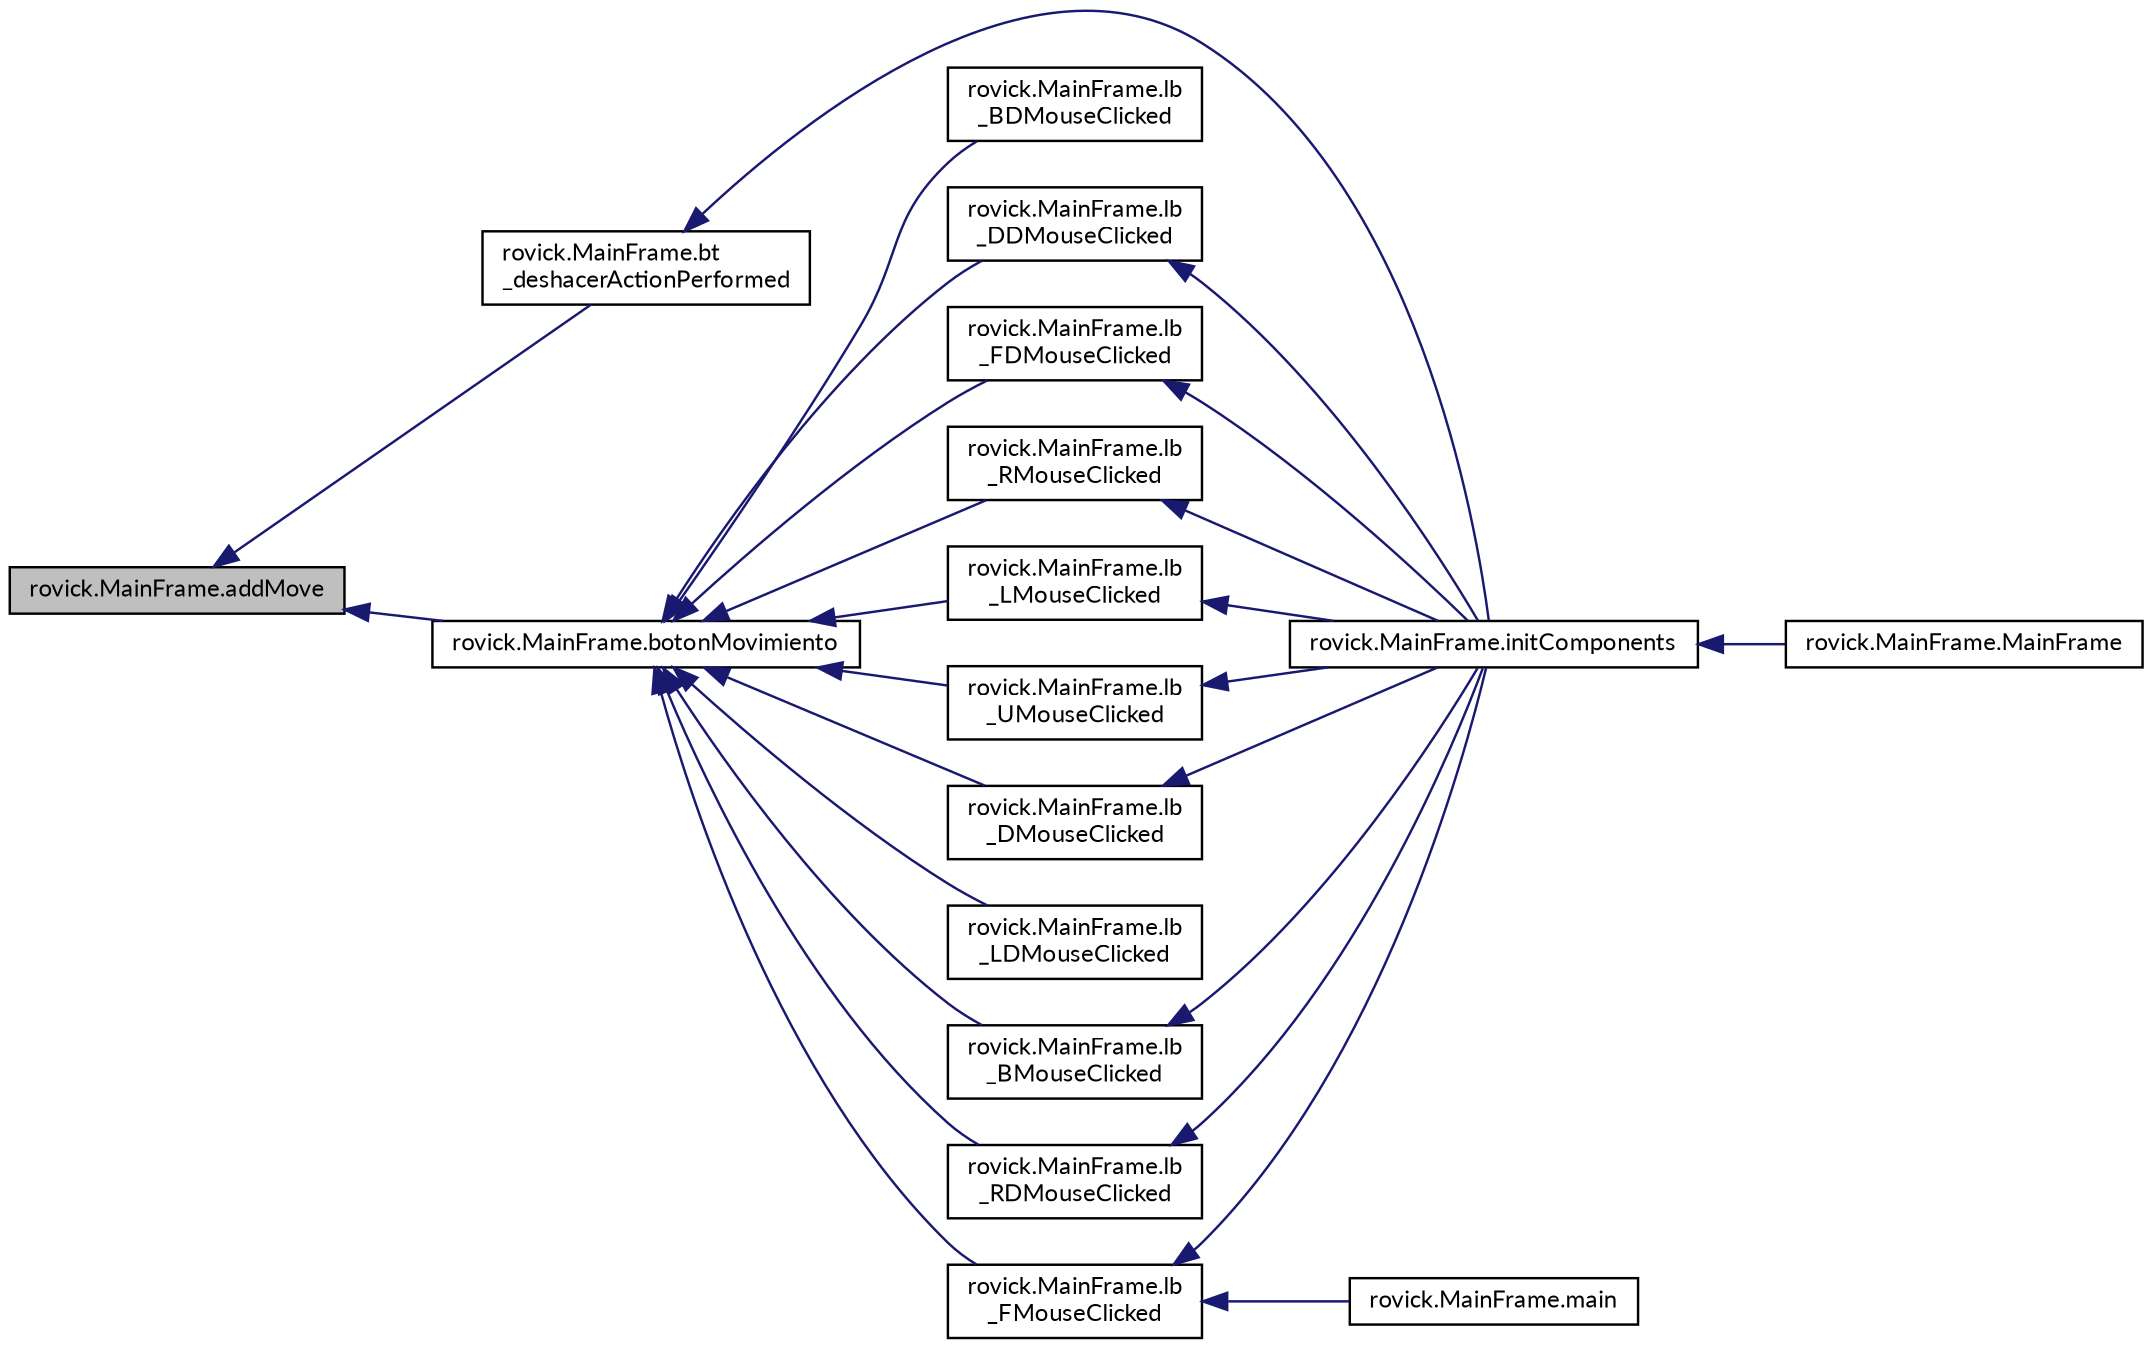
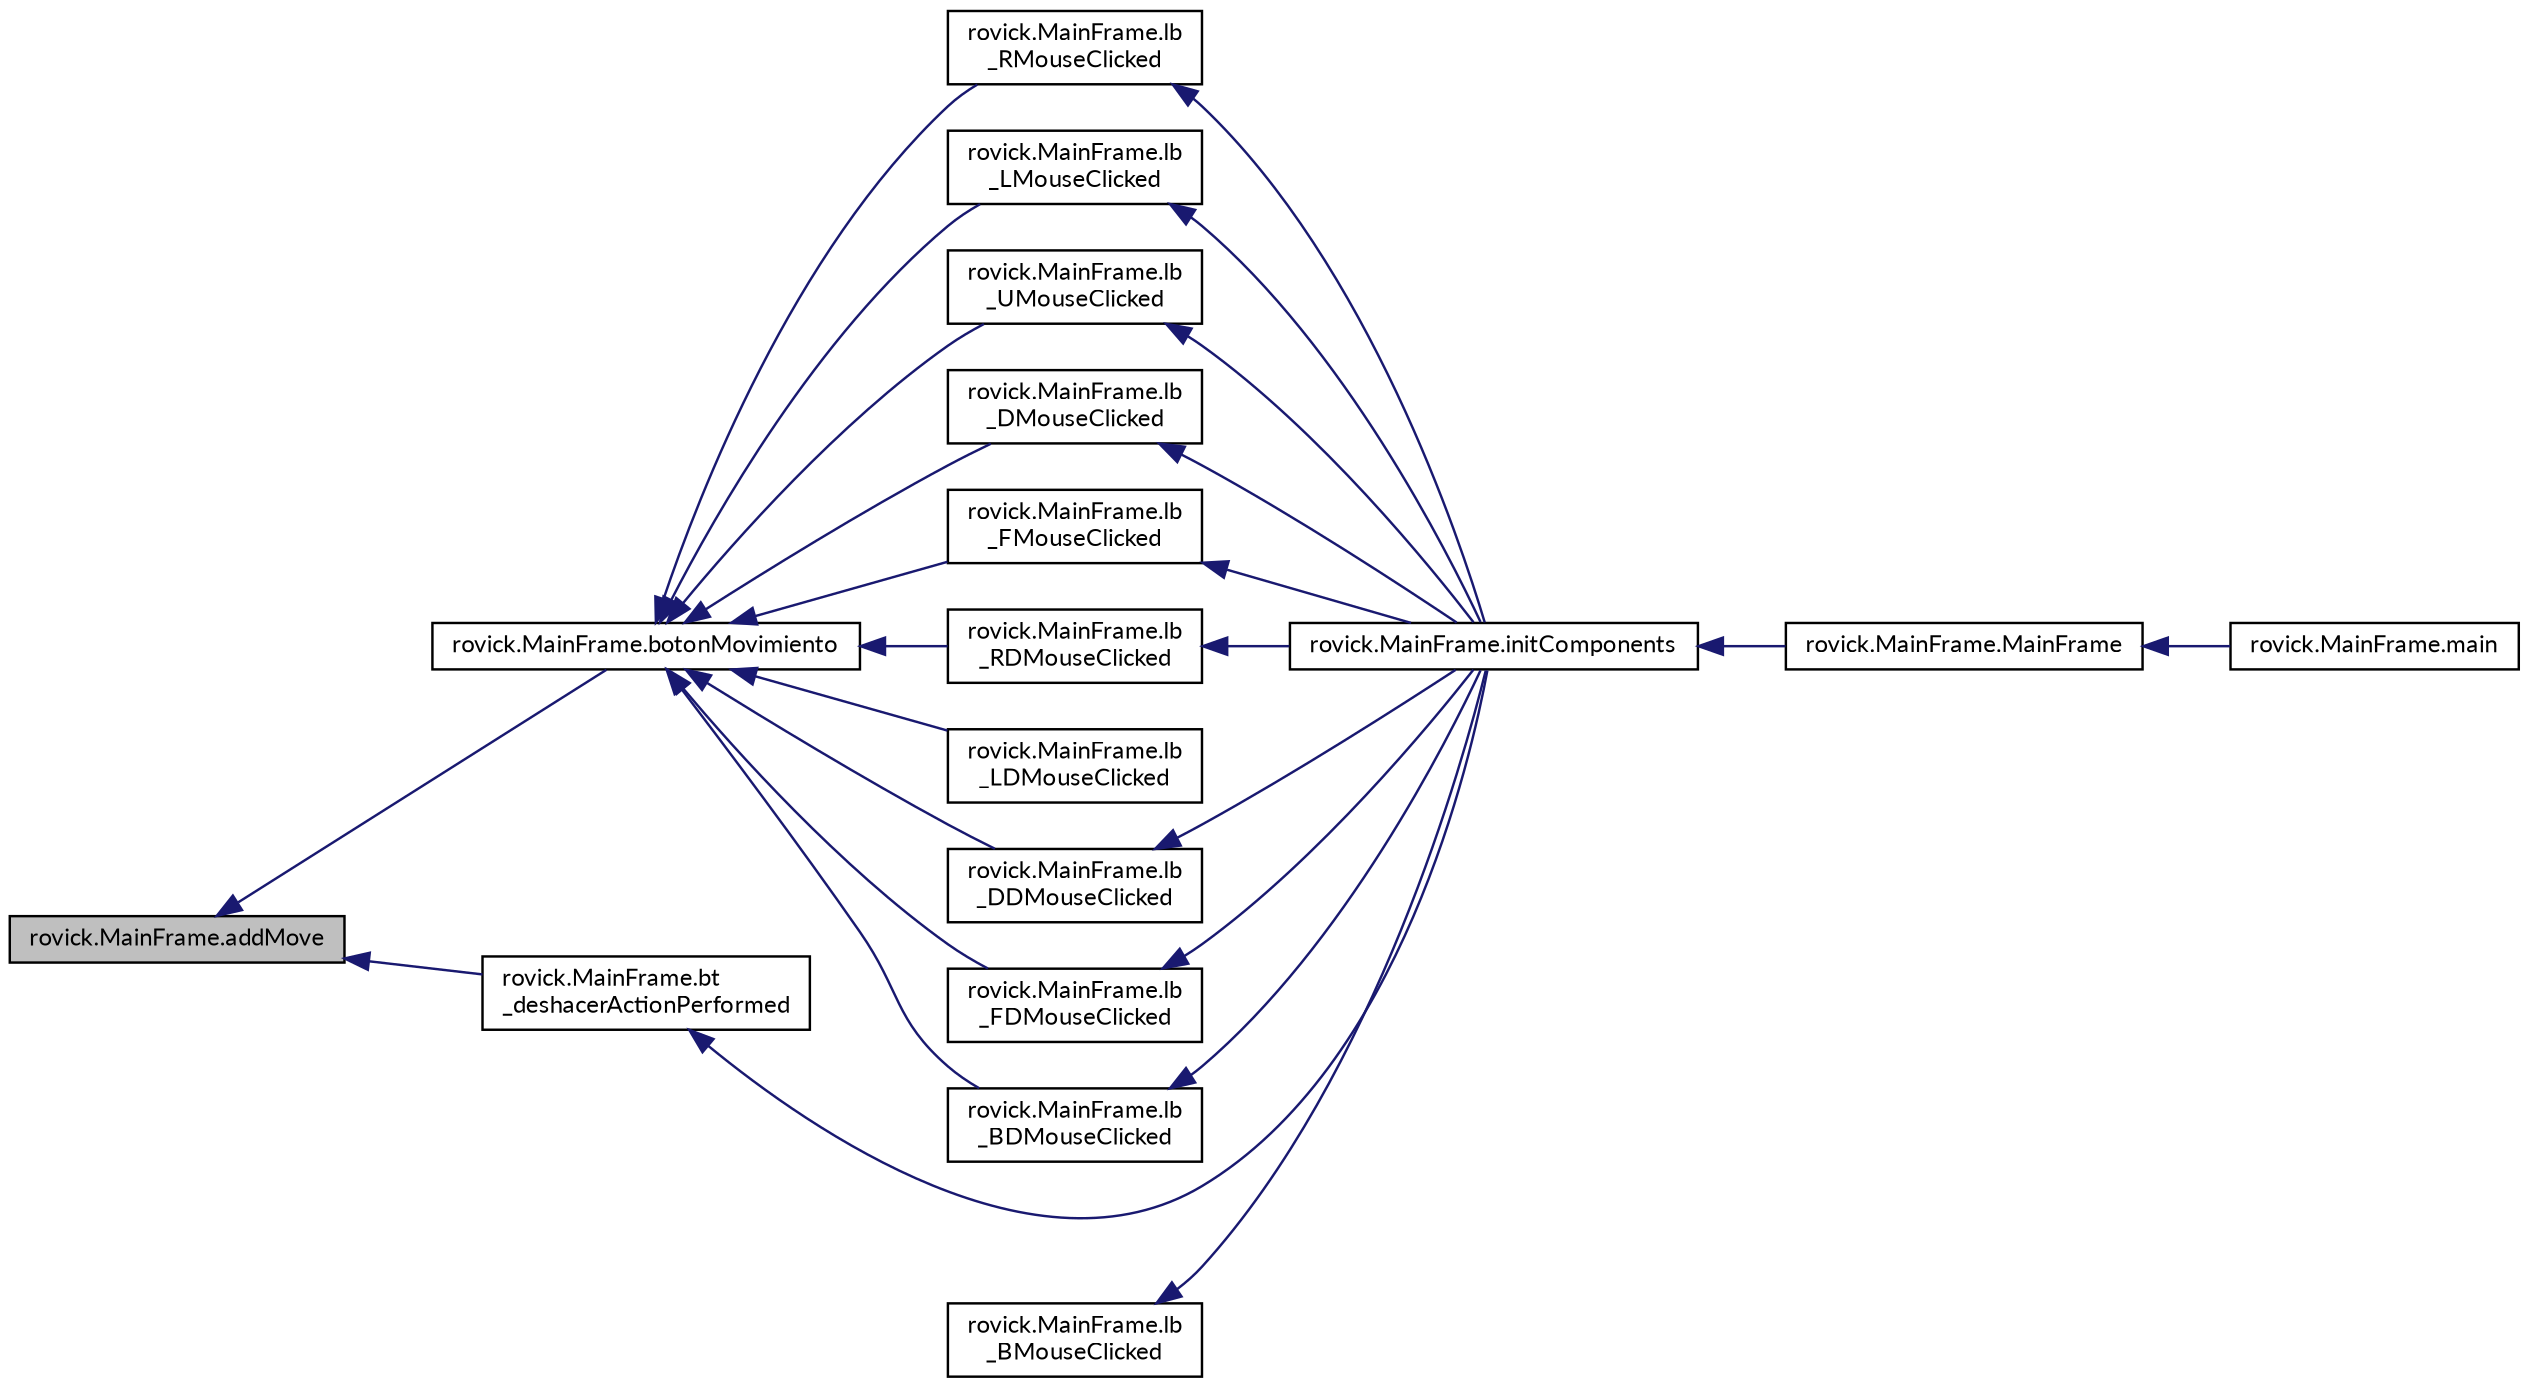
(813, 872) -> none
none -> (1356, 888)
(1289, 1301) -> (2199, 646)
